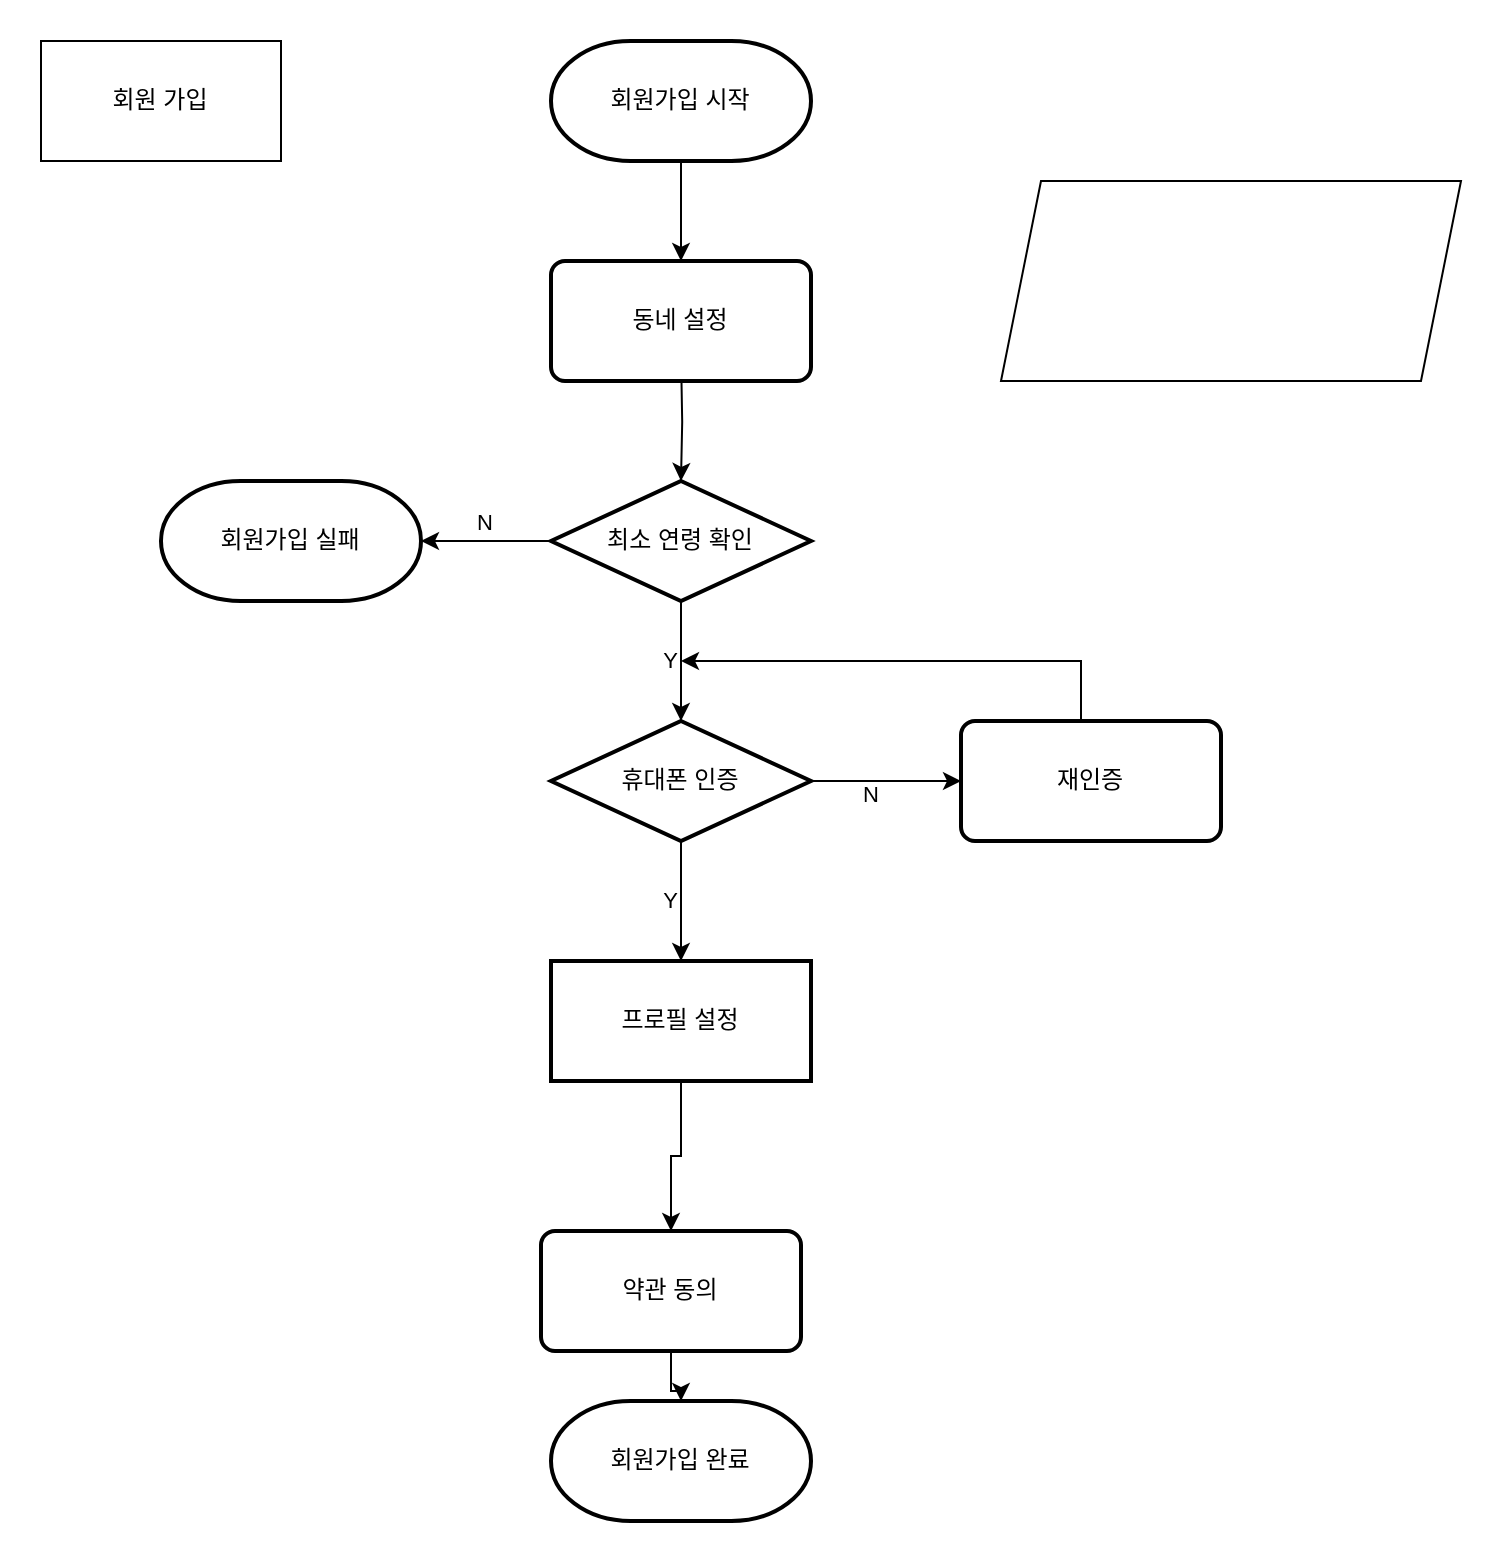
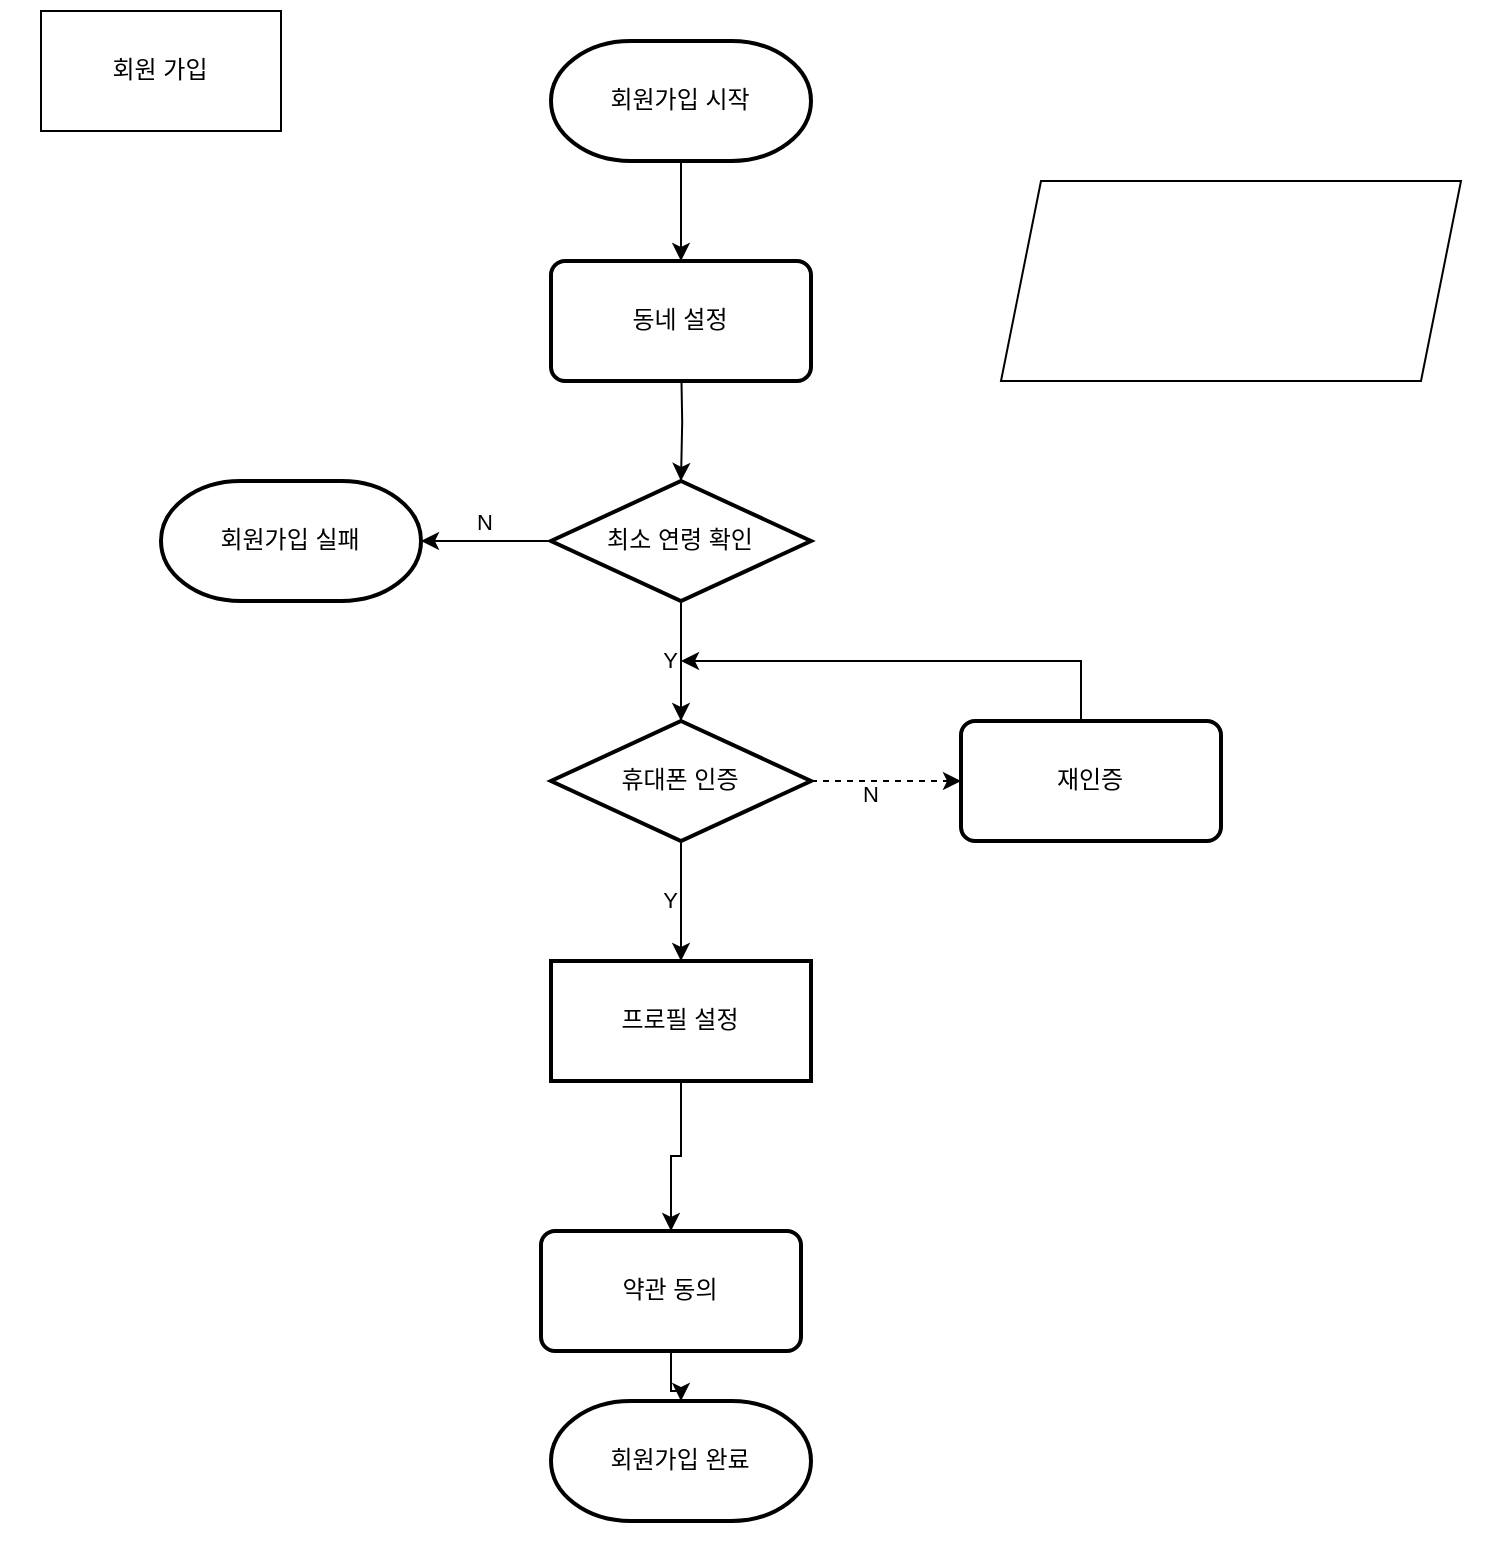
(161, 101) -> (161, 71)
(879, 781) -> (879, 781)
